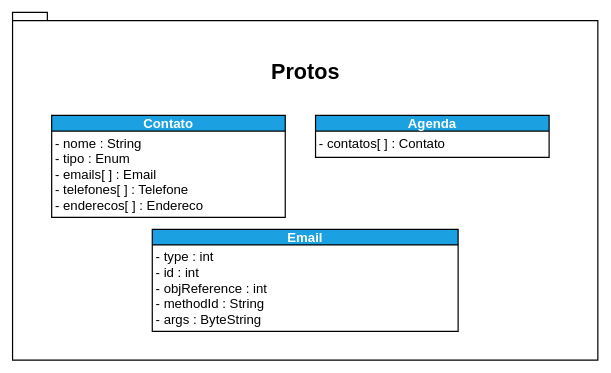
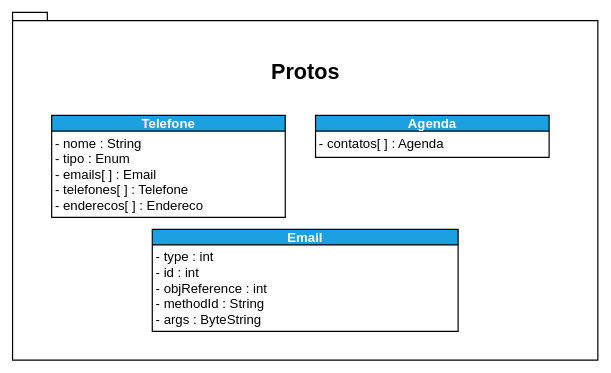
(168, 123) -> (168, 123)
(395, 143) -> (391, 143)
